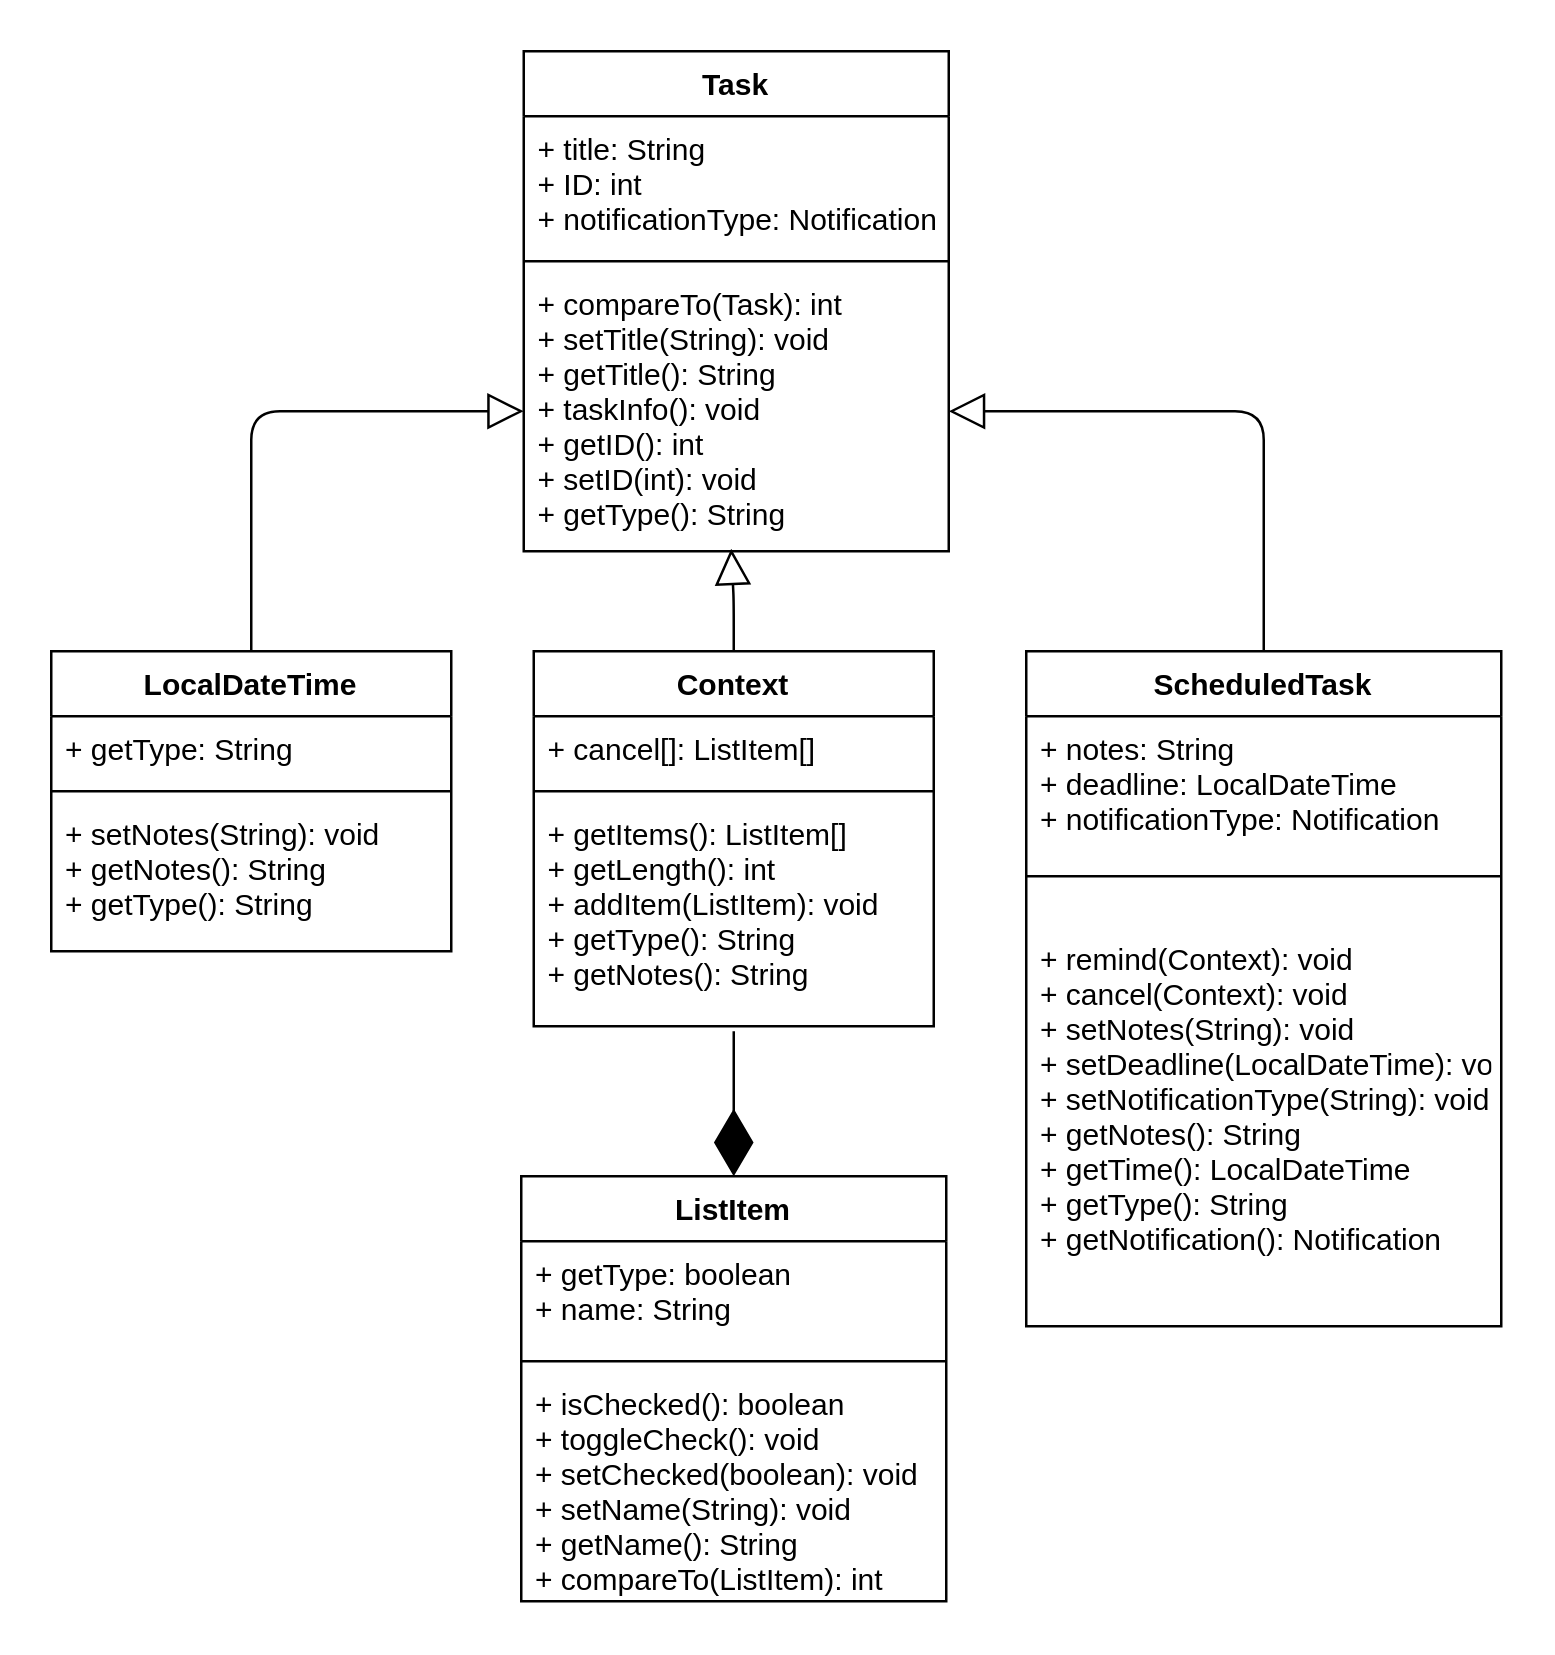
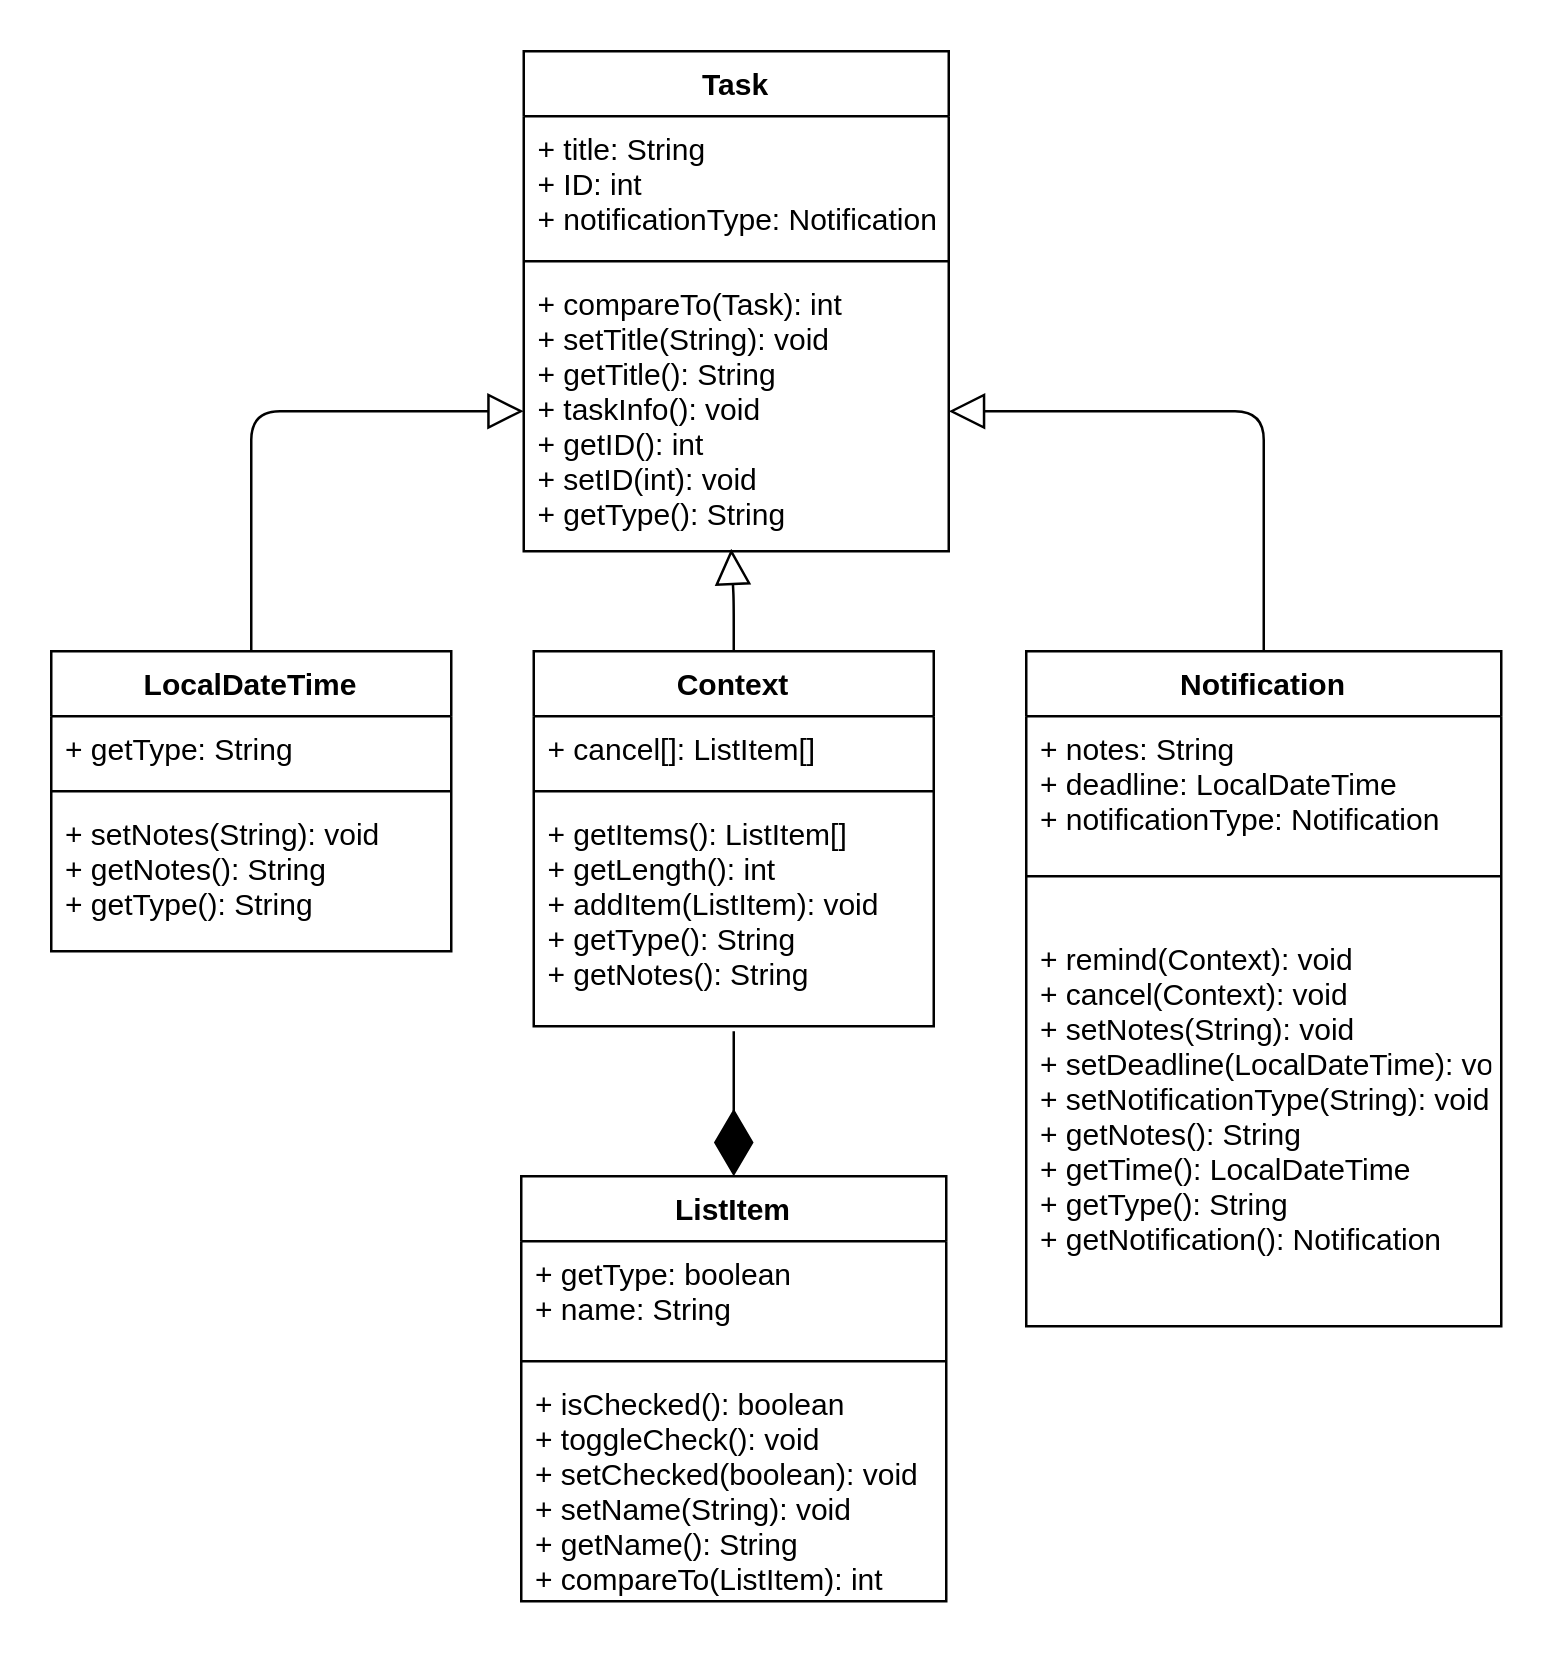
(1263, 685) -> (1263, 685)
